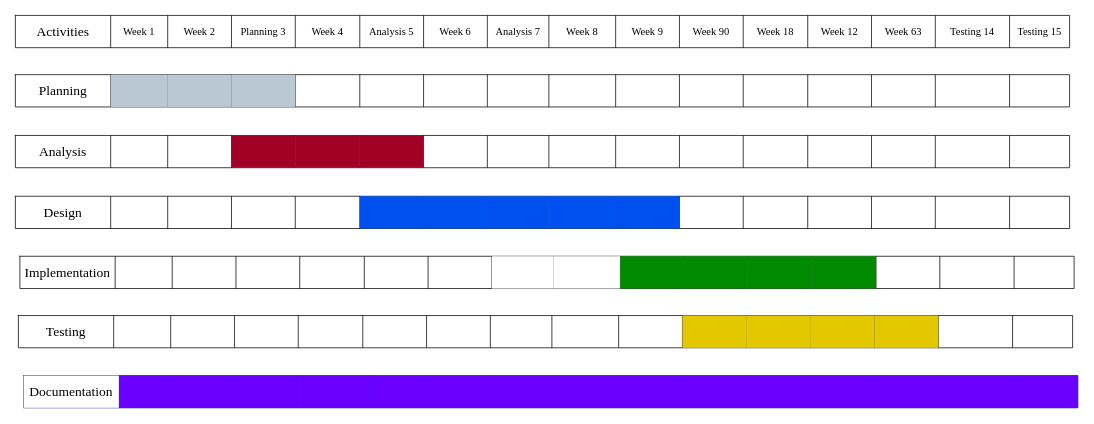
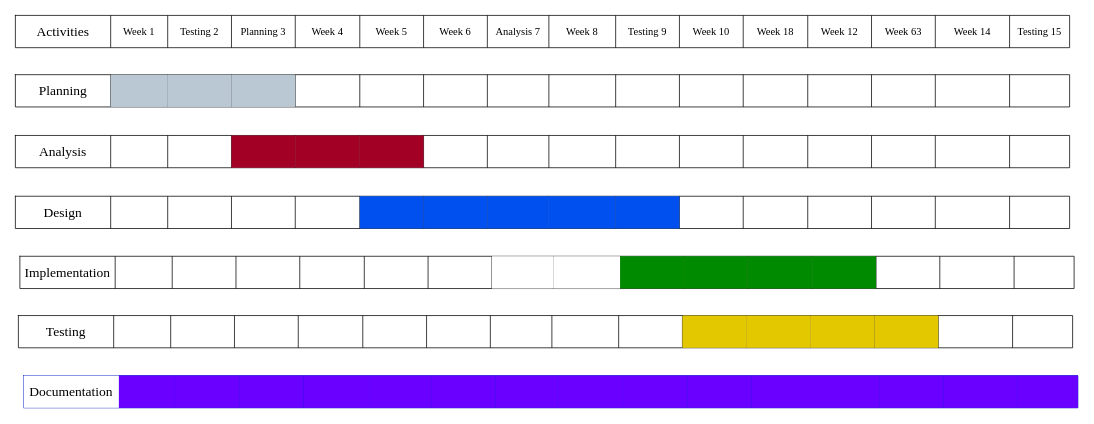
(200, 32) -> (200, 32)
(392, 32) -> (392, 32)
(647, 32) -> (647, 32)
(711, 32) -> (711, 32)
(972, 32) -> (972, 32)
